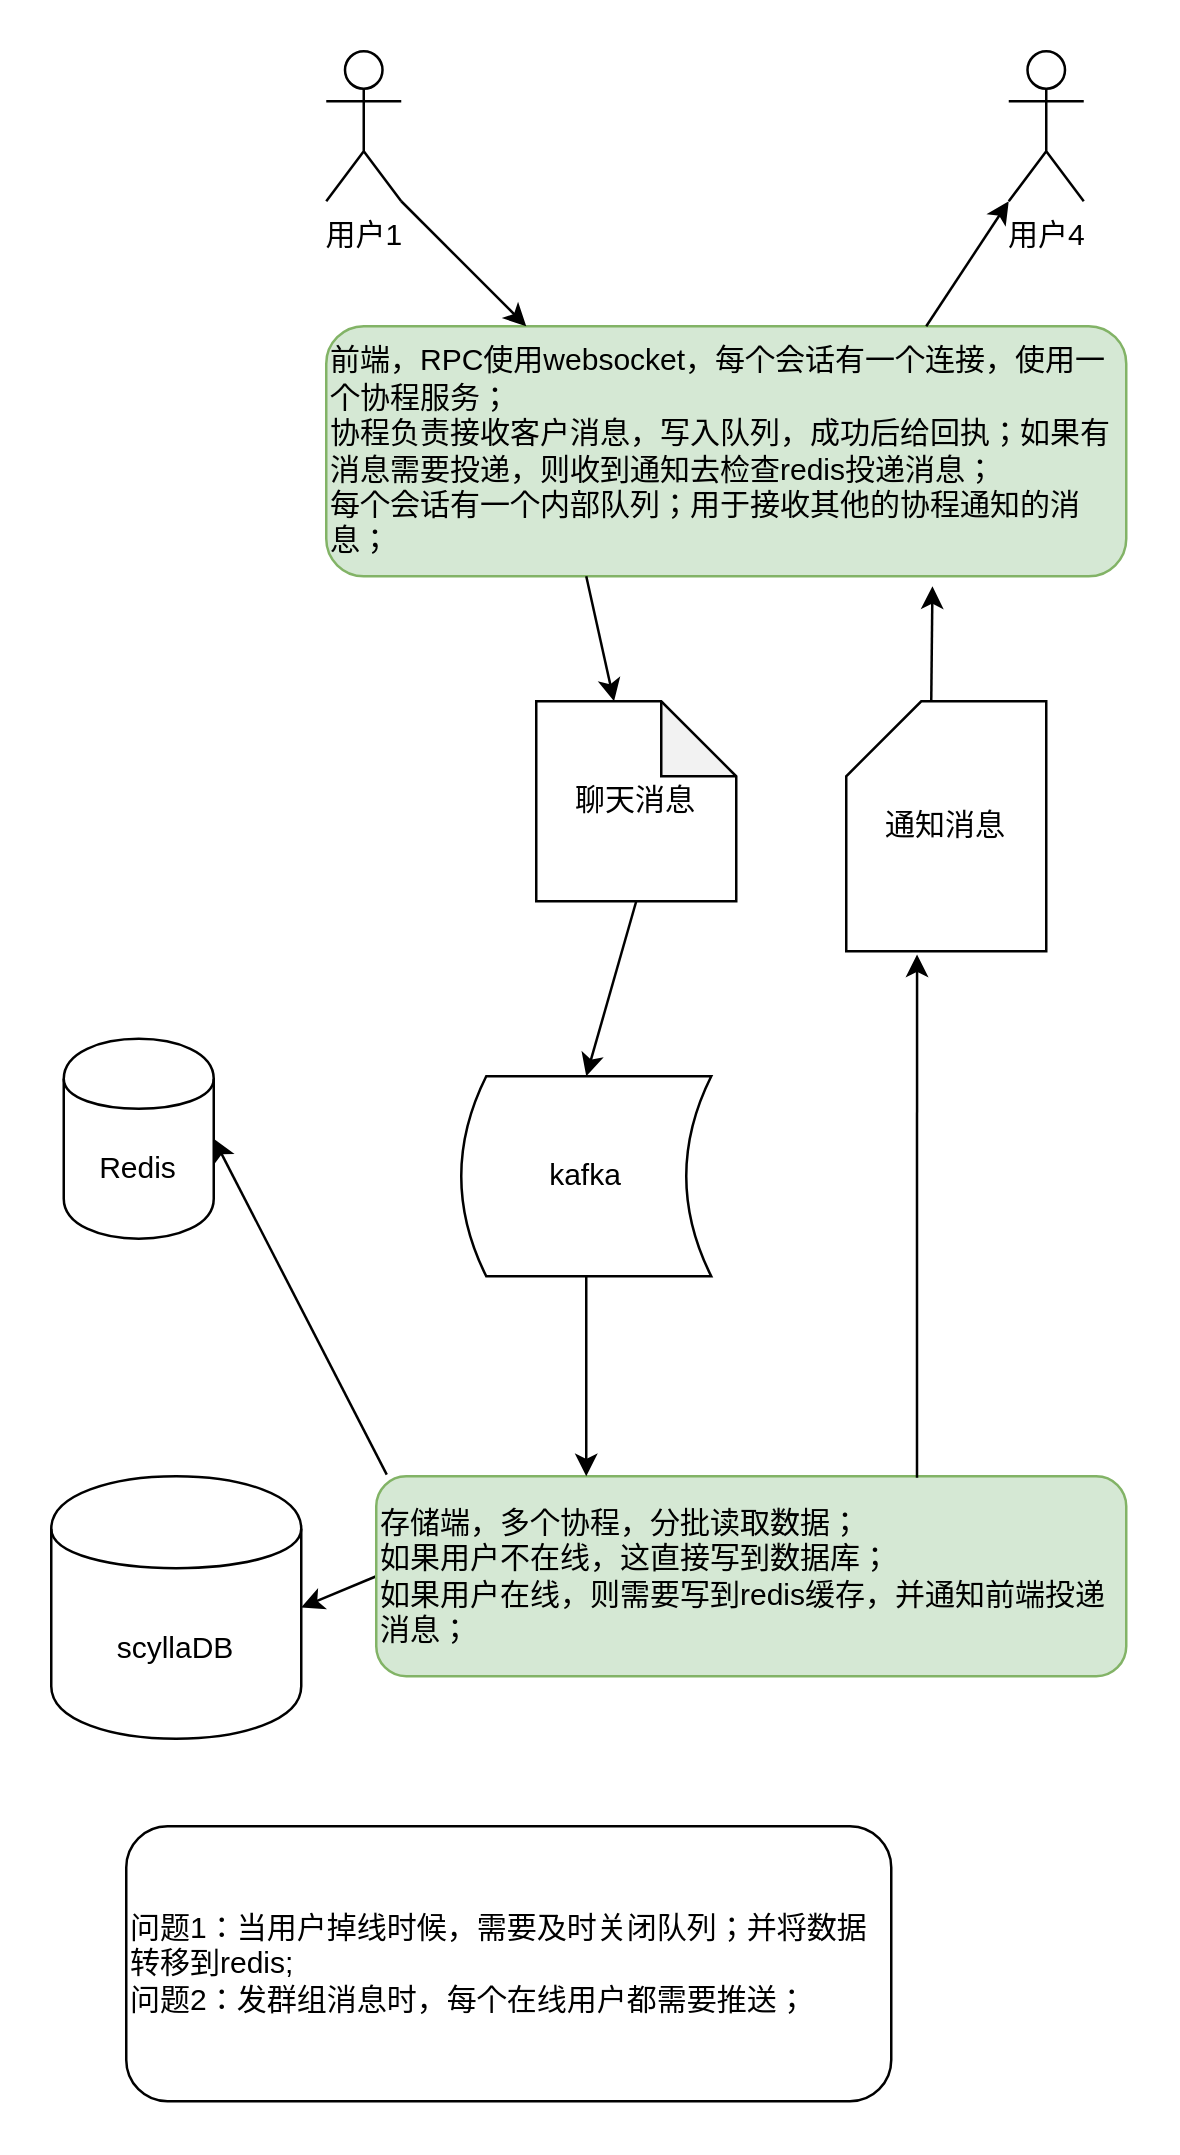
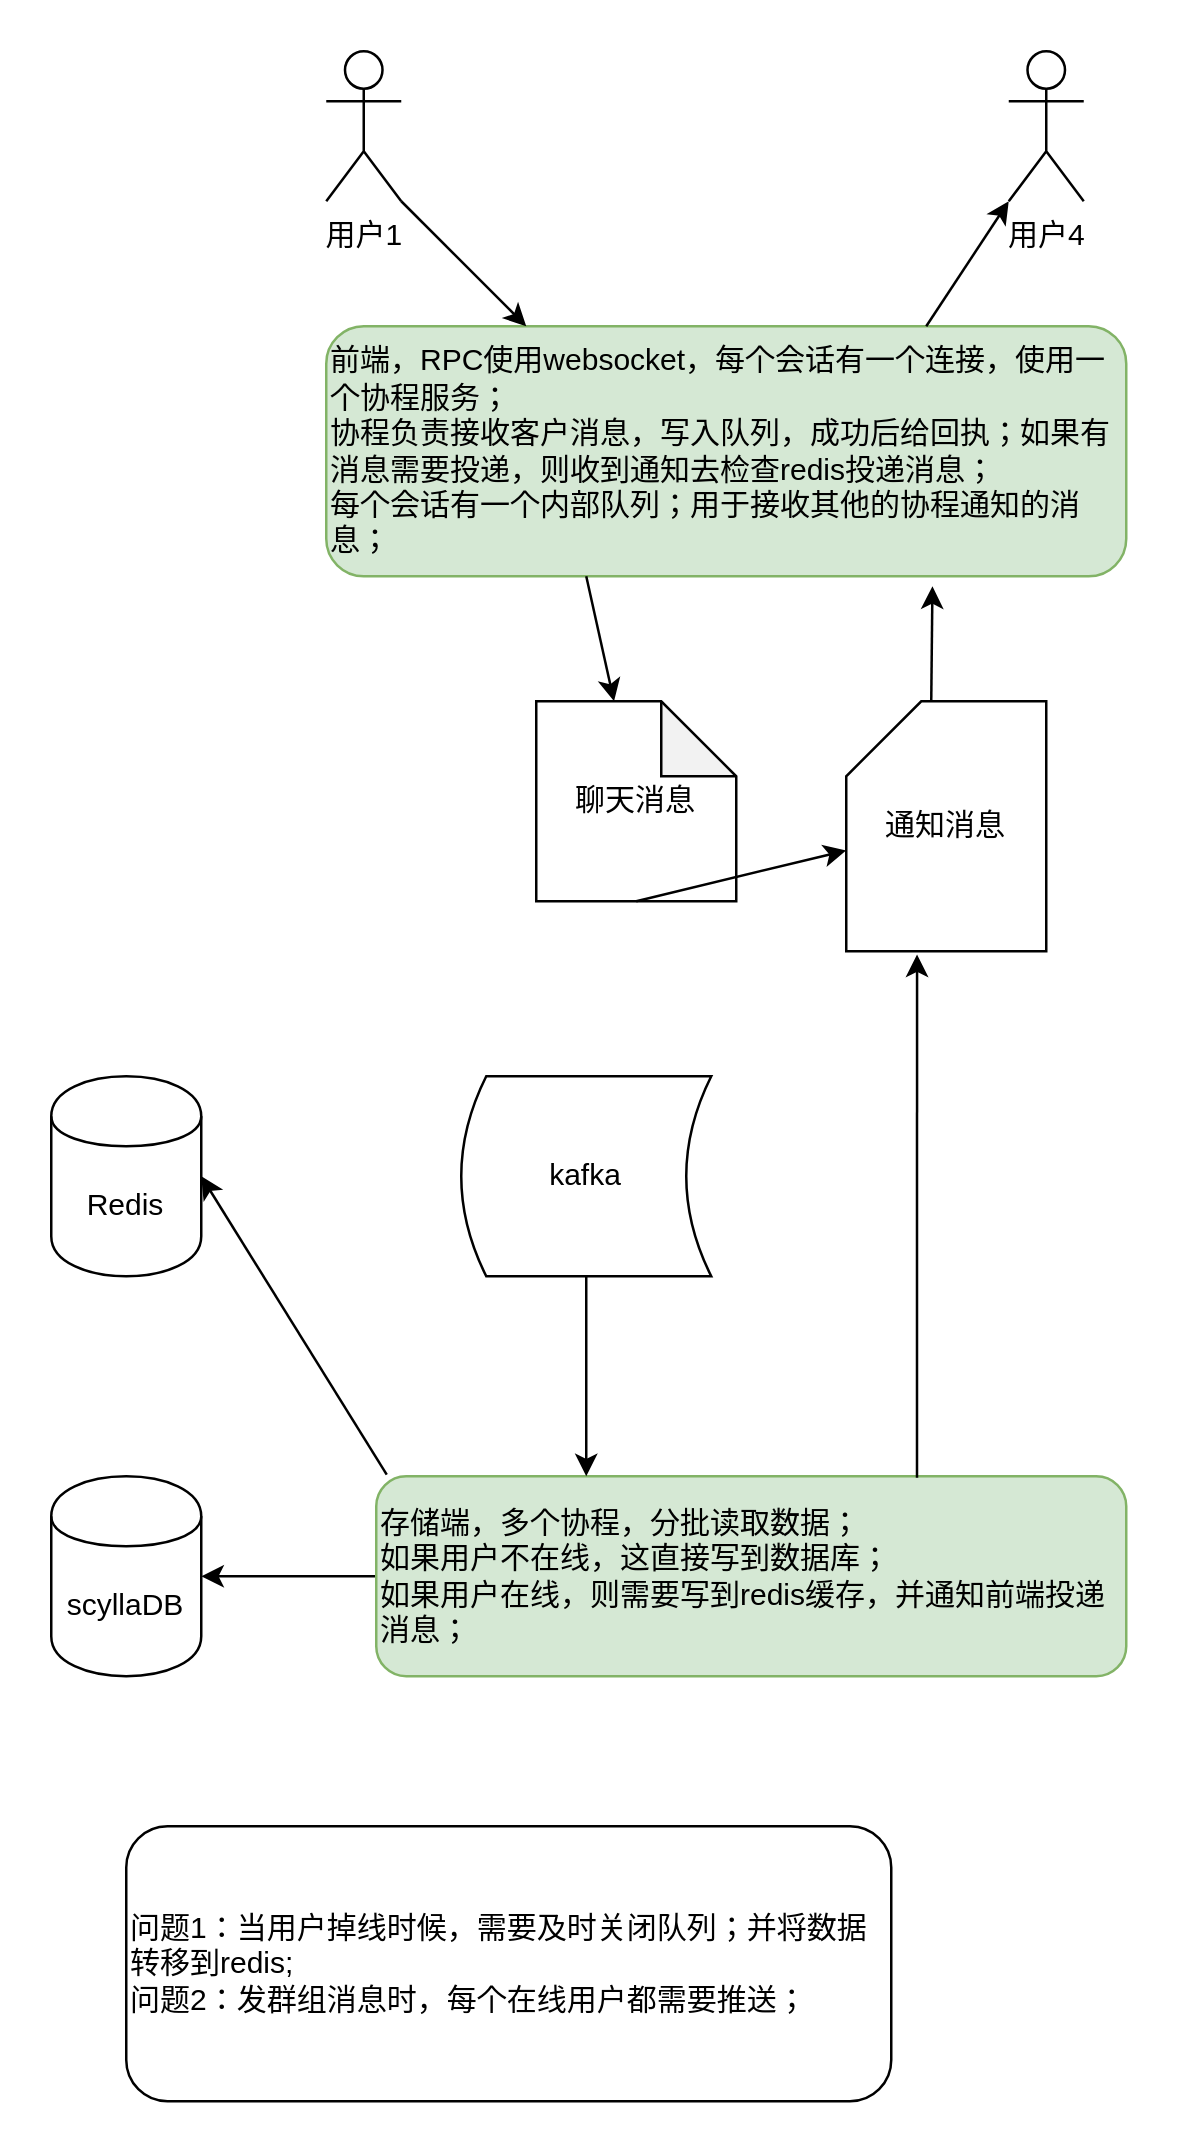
(613, 981) -> (734, 878)
(139, 1139) -> (126, 1176)
(176, 1608) -> (126, 1576)
